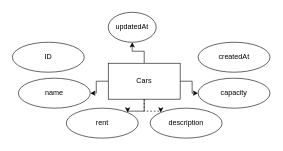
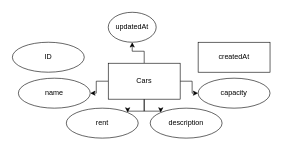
(234, 57) -> (234, 57)
(155, 111) -> (155, 111)
